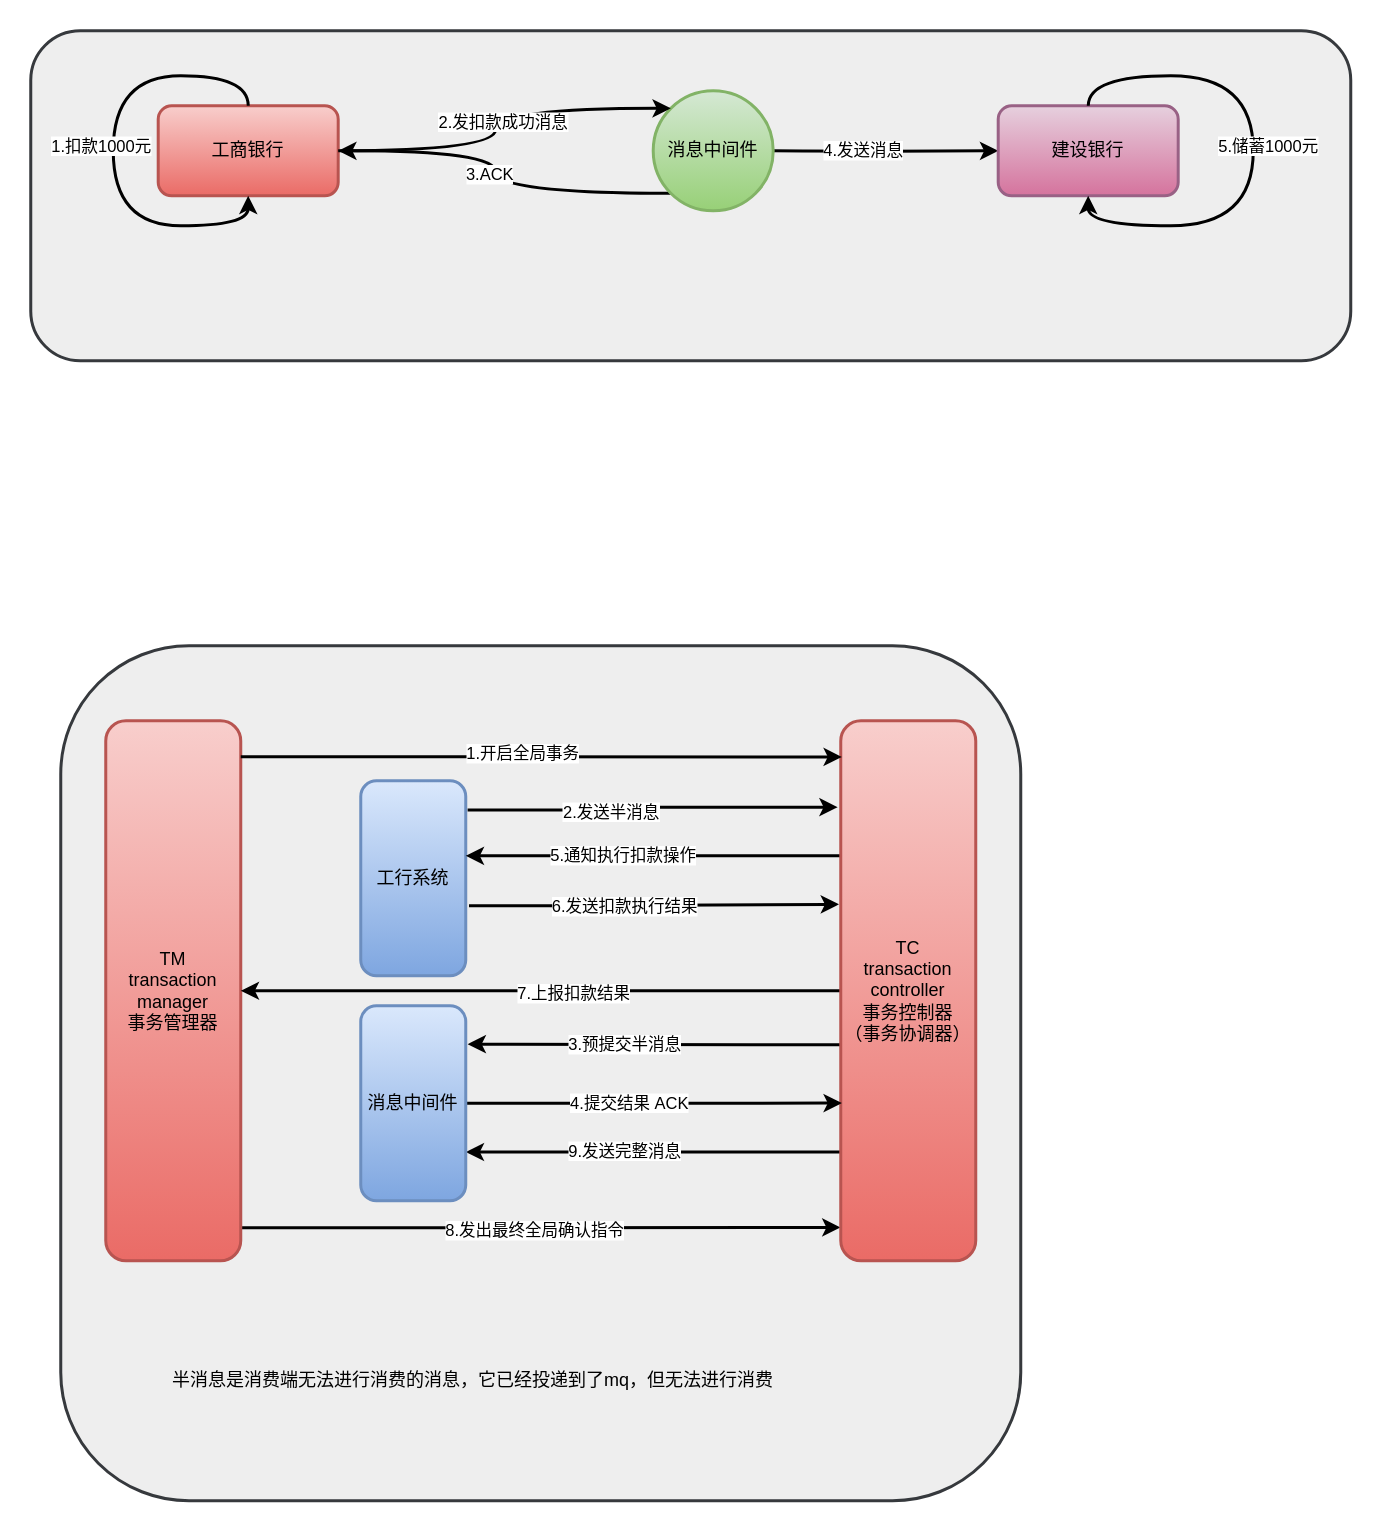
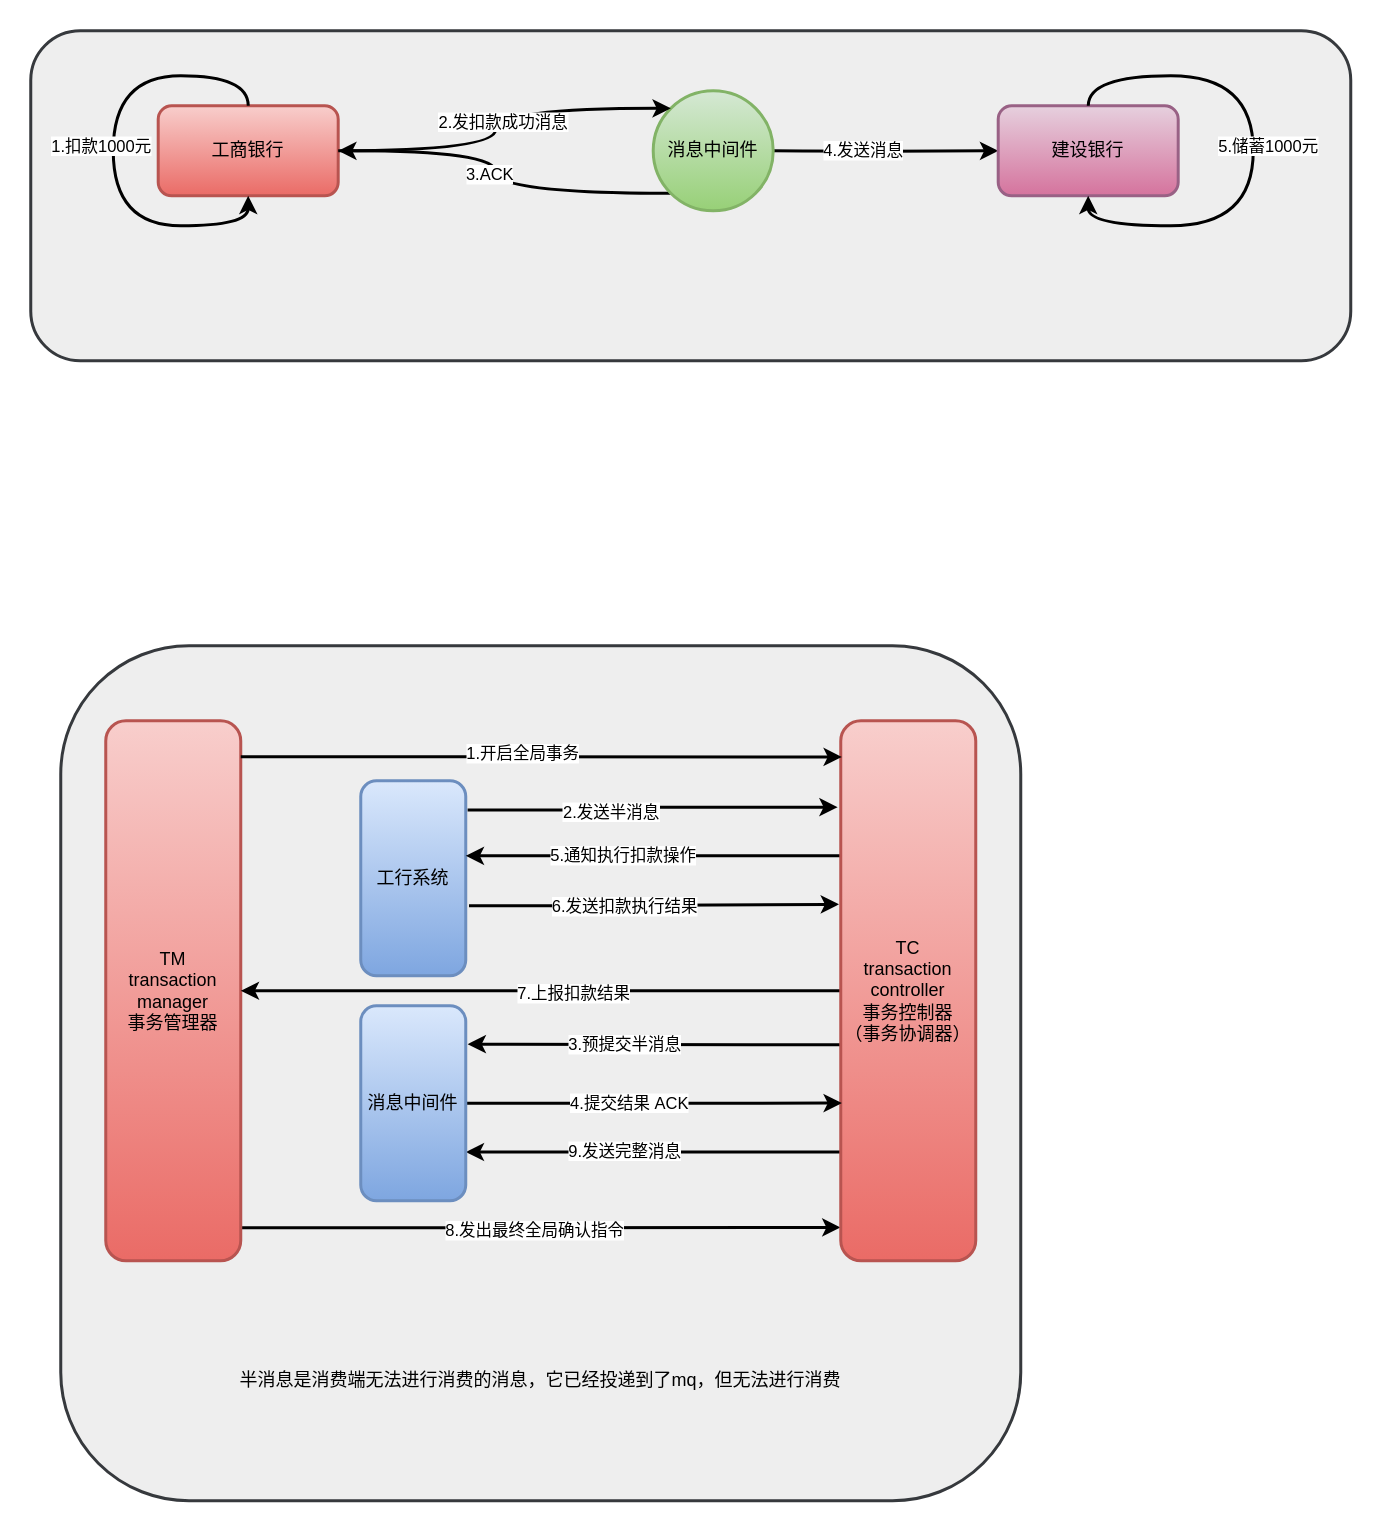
(473, 1381) -> (541, 1381)
